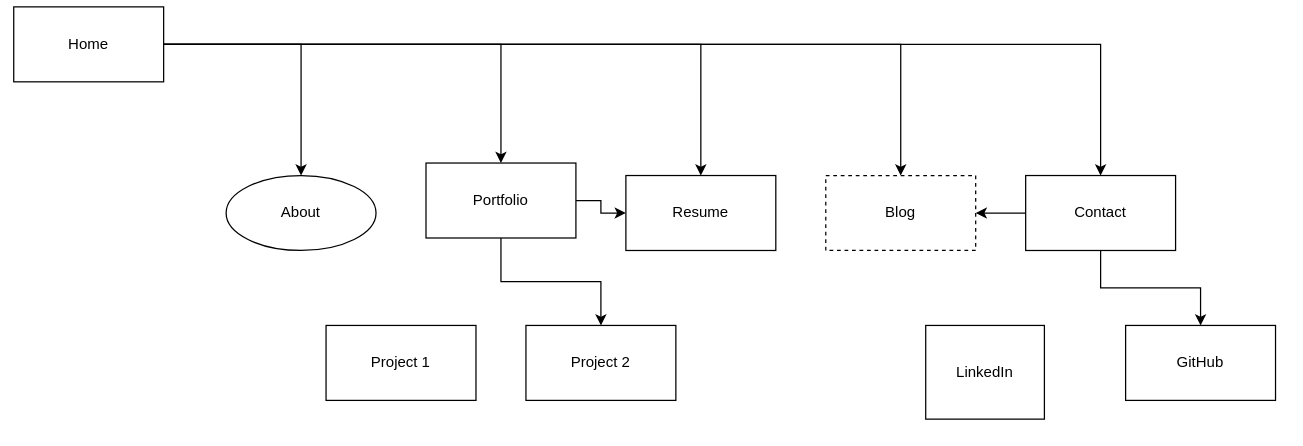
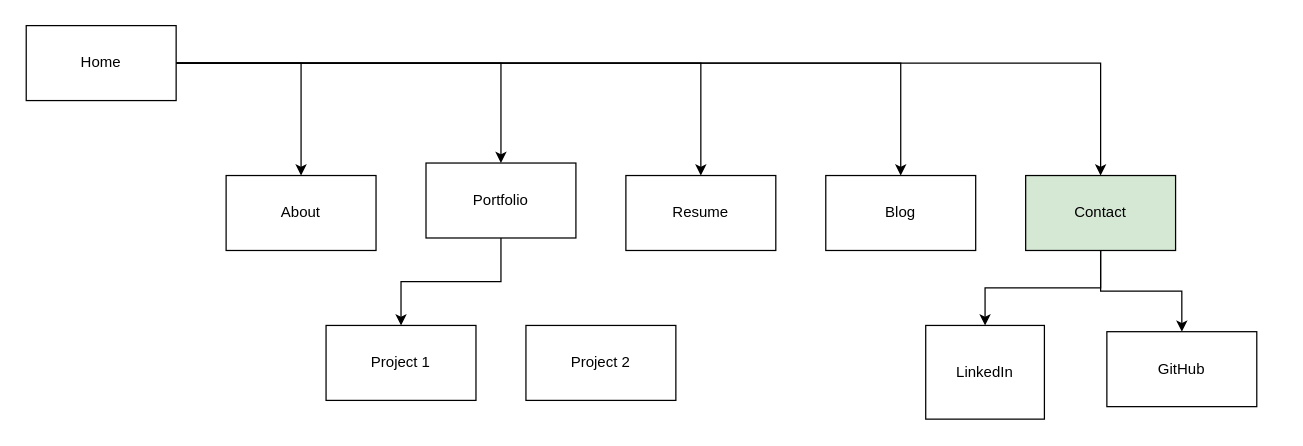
(88, 44) -> (101, 63)
(601, 203) -> (433, 282)
(301, 213) -> (301, 213)
(901, 213) -> (901, 213)
(1005, 213) -> (1027, 288)
(1101, 213) -> (1101, 213)
(568, 282) -> none
(1201, 363) -> (1182, 369)
